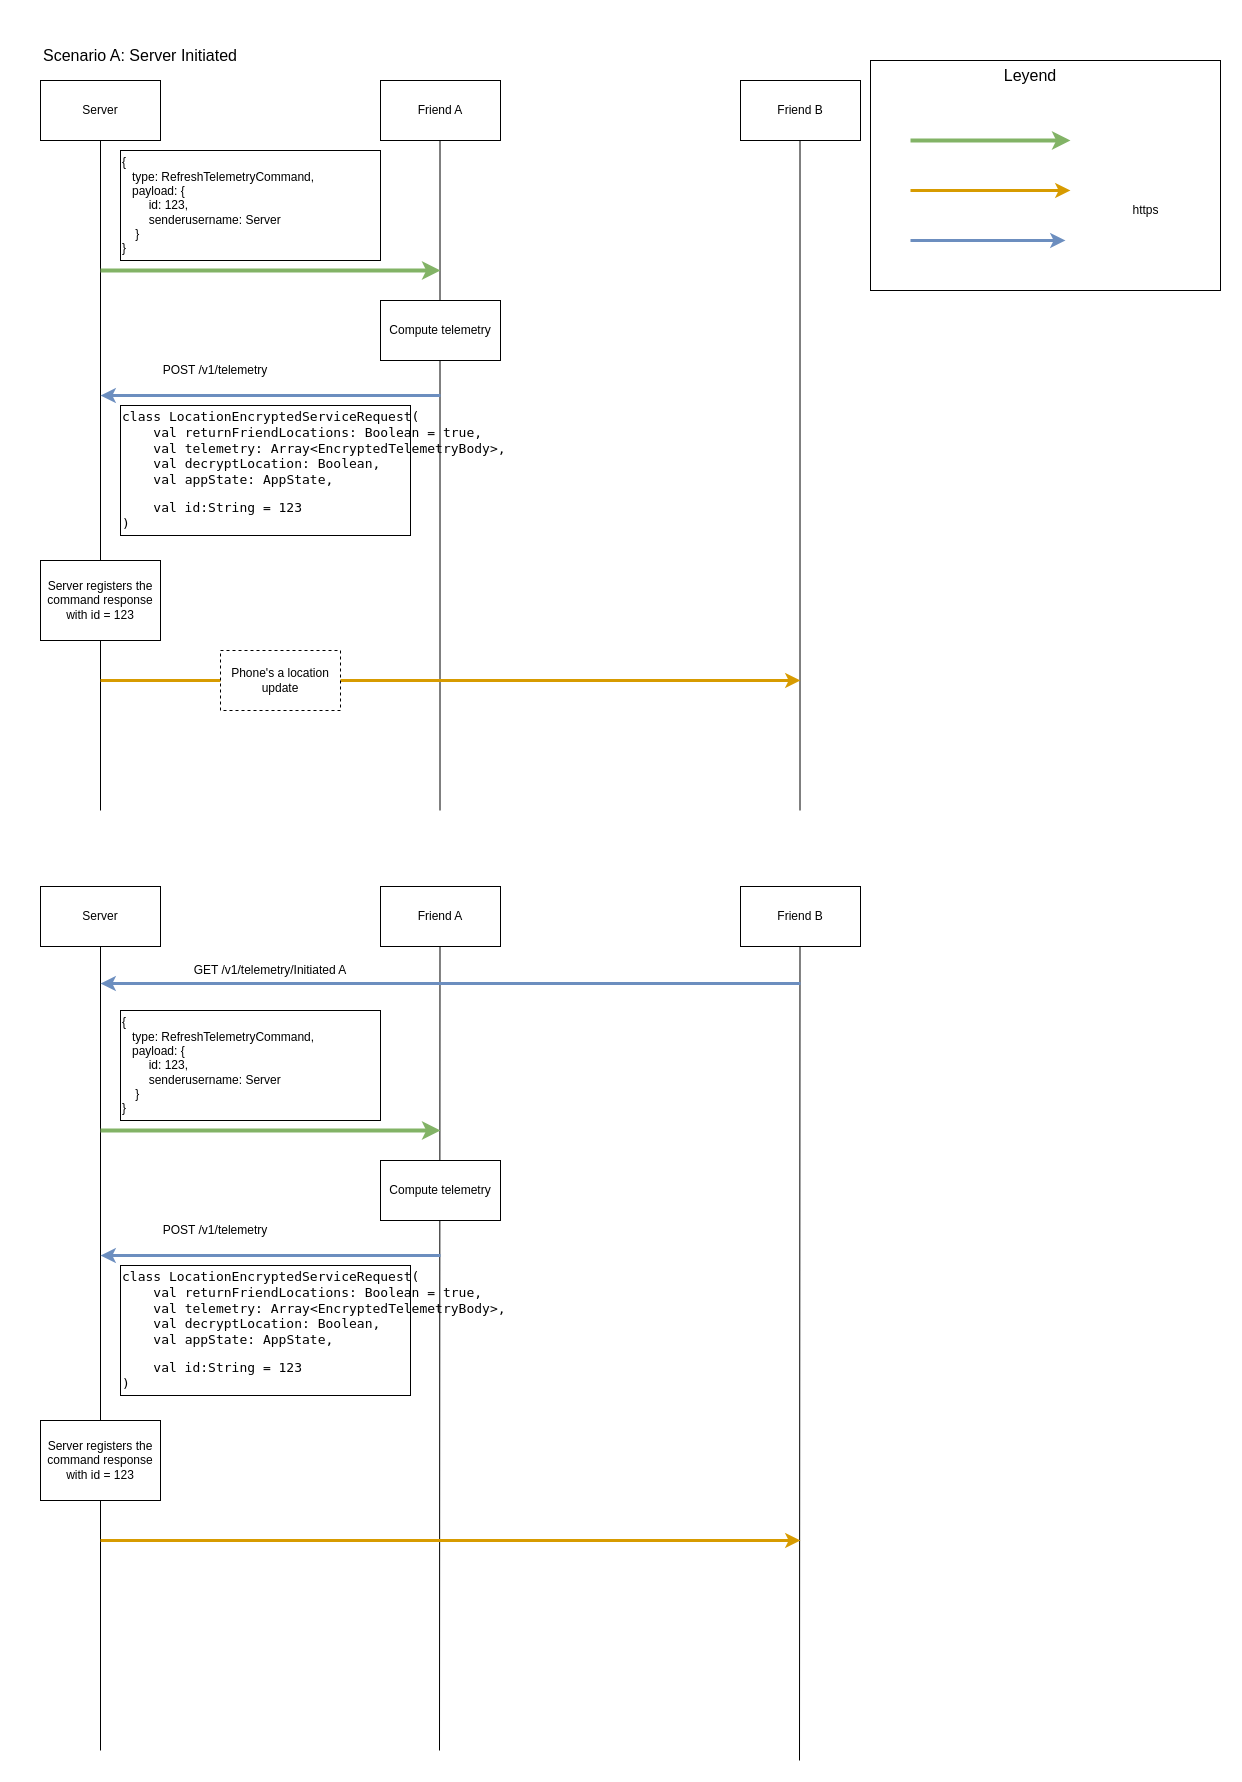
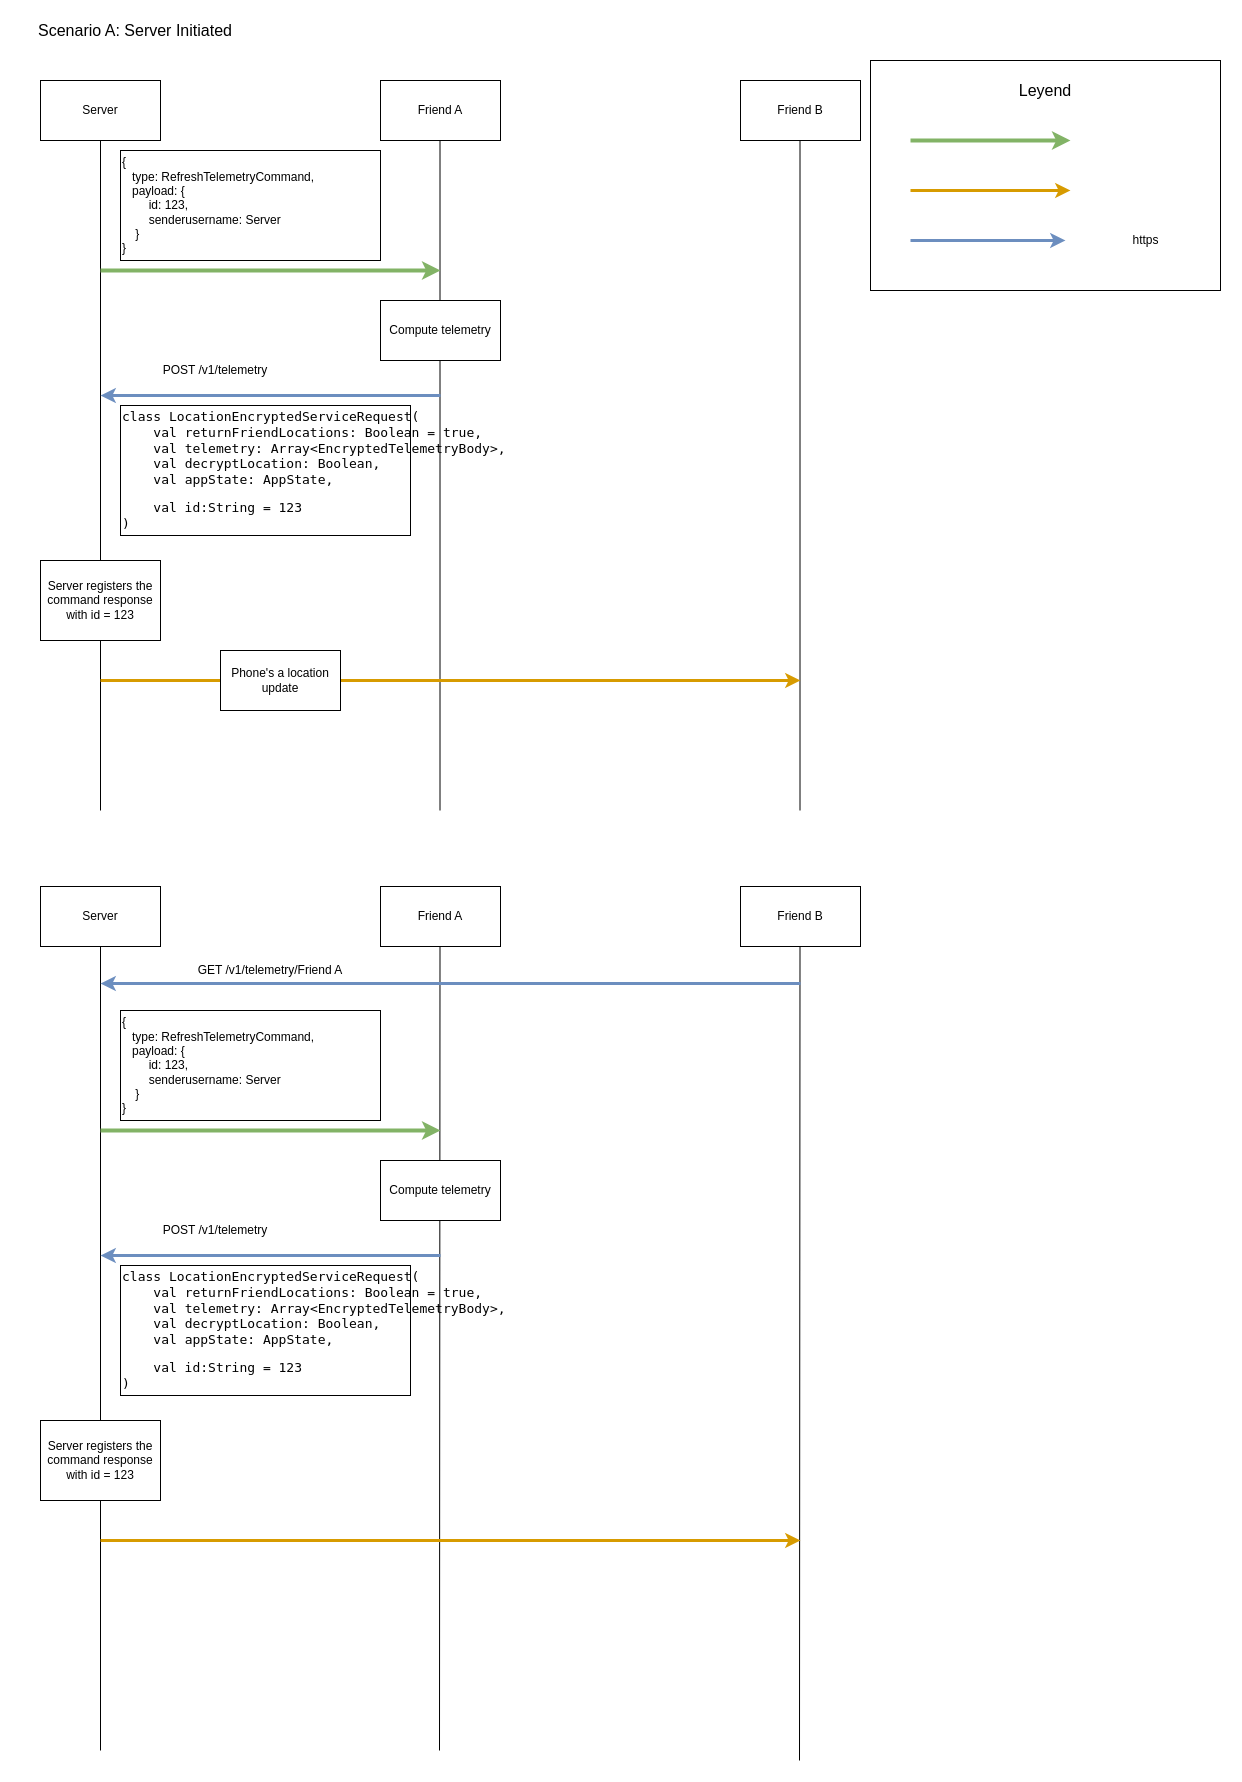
(141, 56) -> (136, 31)
(1031, 76) -> (1046, 91)
(1146, 211) -> (1146, 241)
(281, 681) -> (281, 681)
(271, 971) -> (271, 971)
